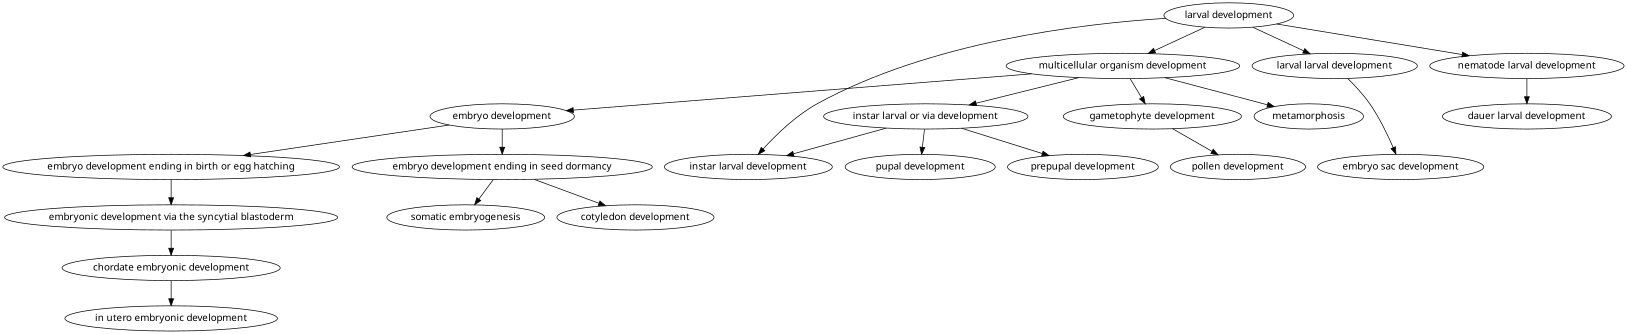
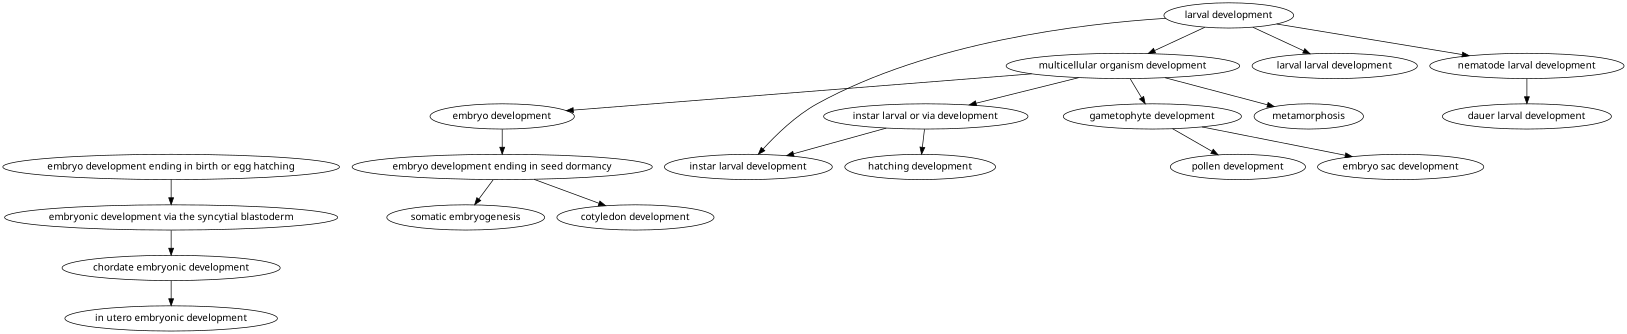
(1374, 111) -> (1274, 141)
(350, 140) -> none
(920, 167) -> (920, 167)
(1083, 167) -> none
